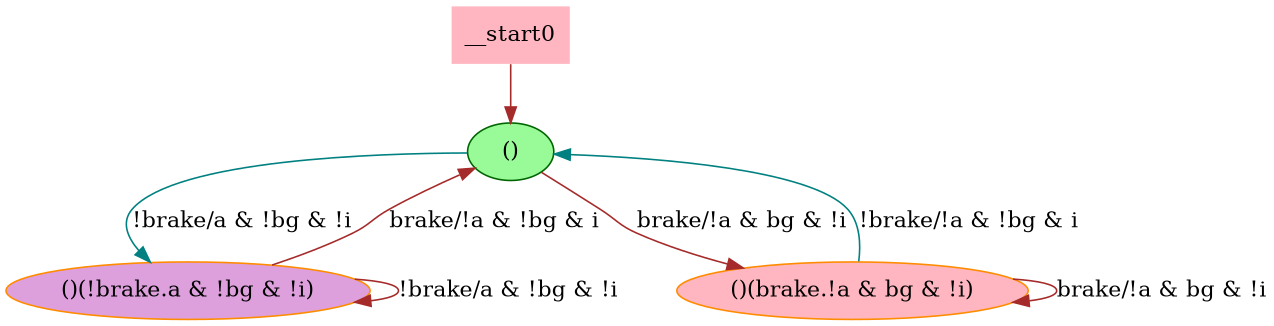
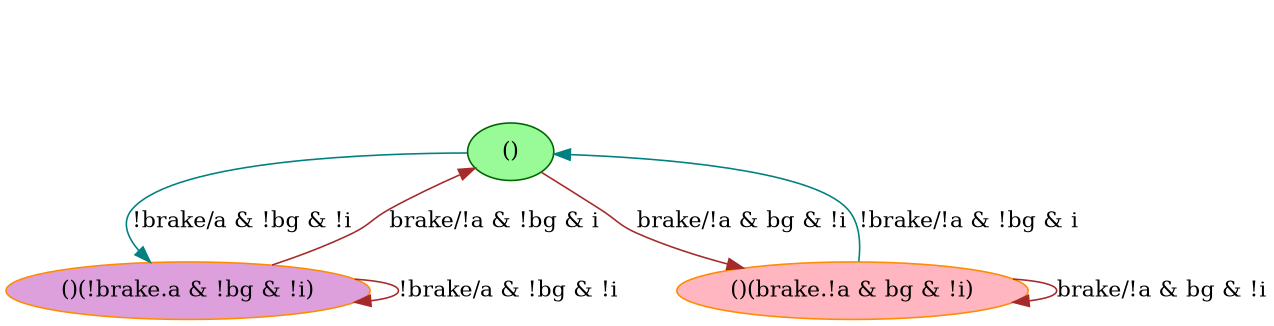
(511, 35) -> none
